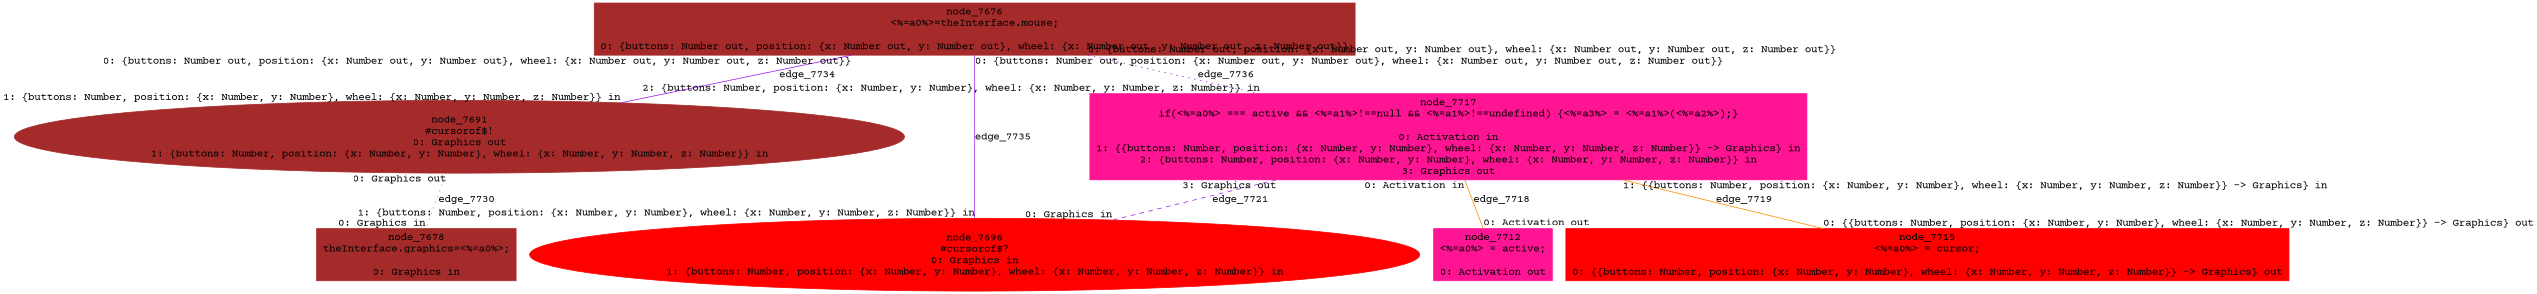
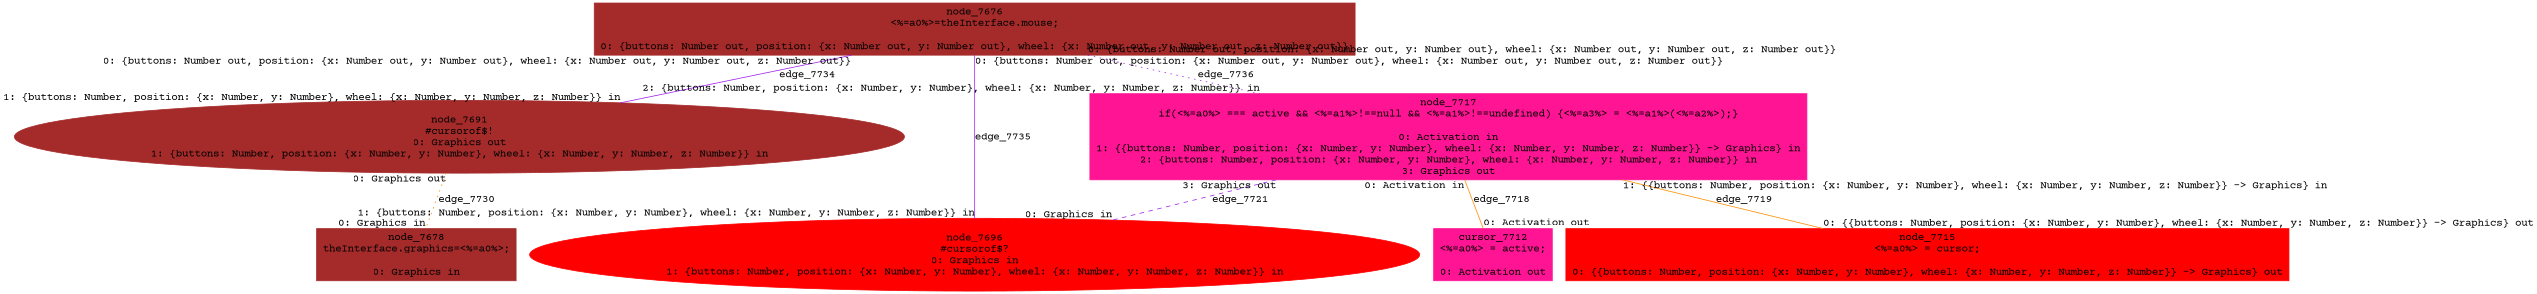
(1493, 255) -> (1493, 255)
